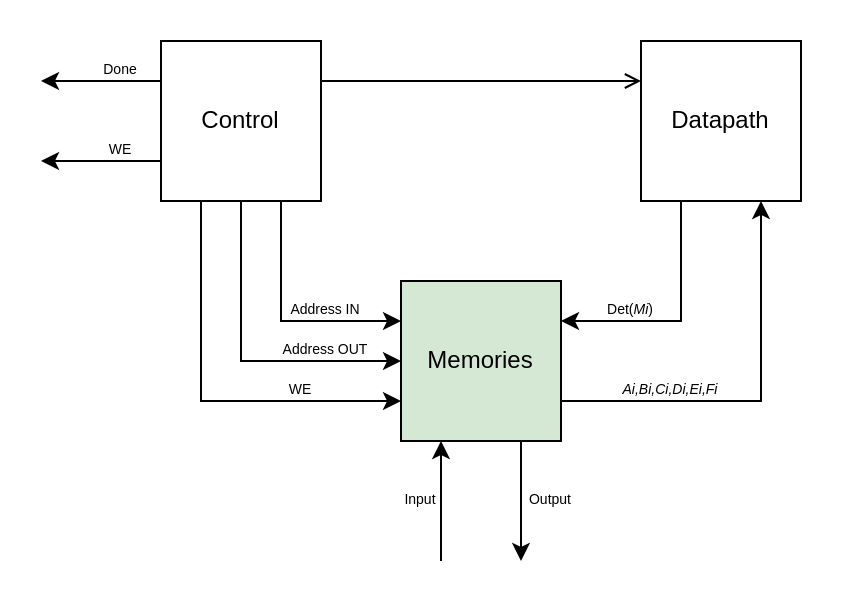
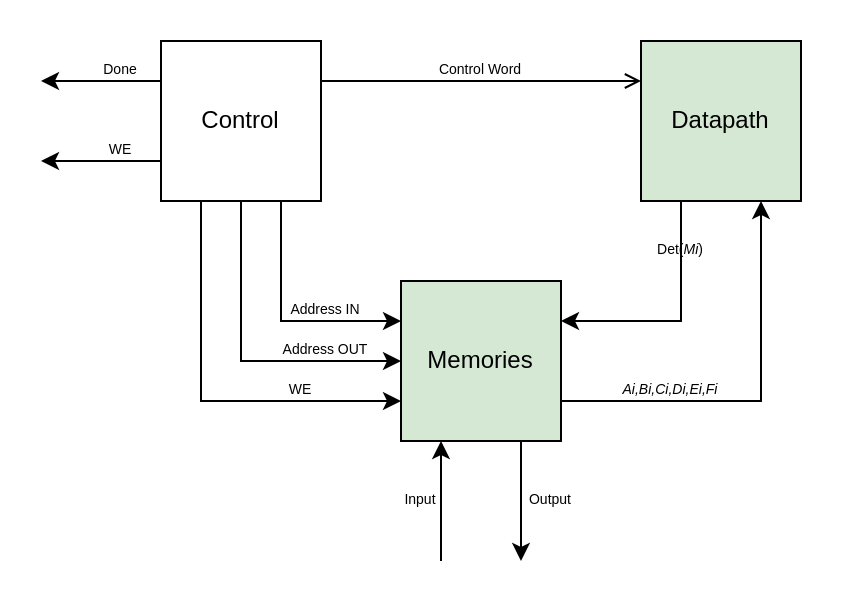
none -> (481, 71)
(721, 121) -> (721, 121)
(631, 311) -> (681, 251)
